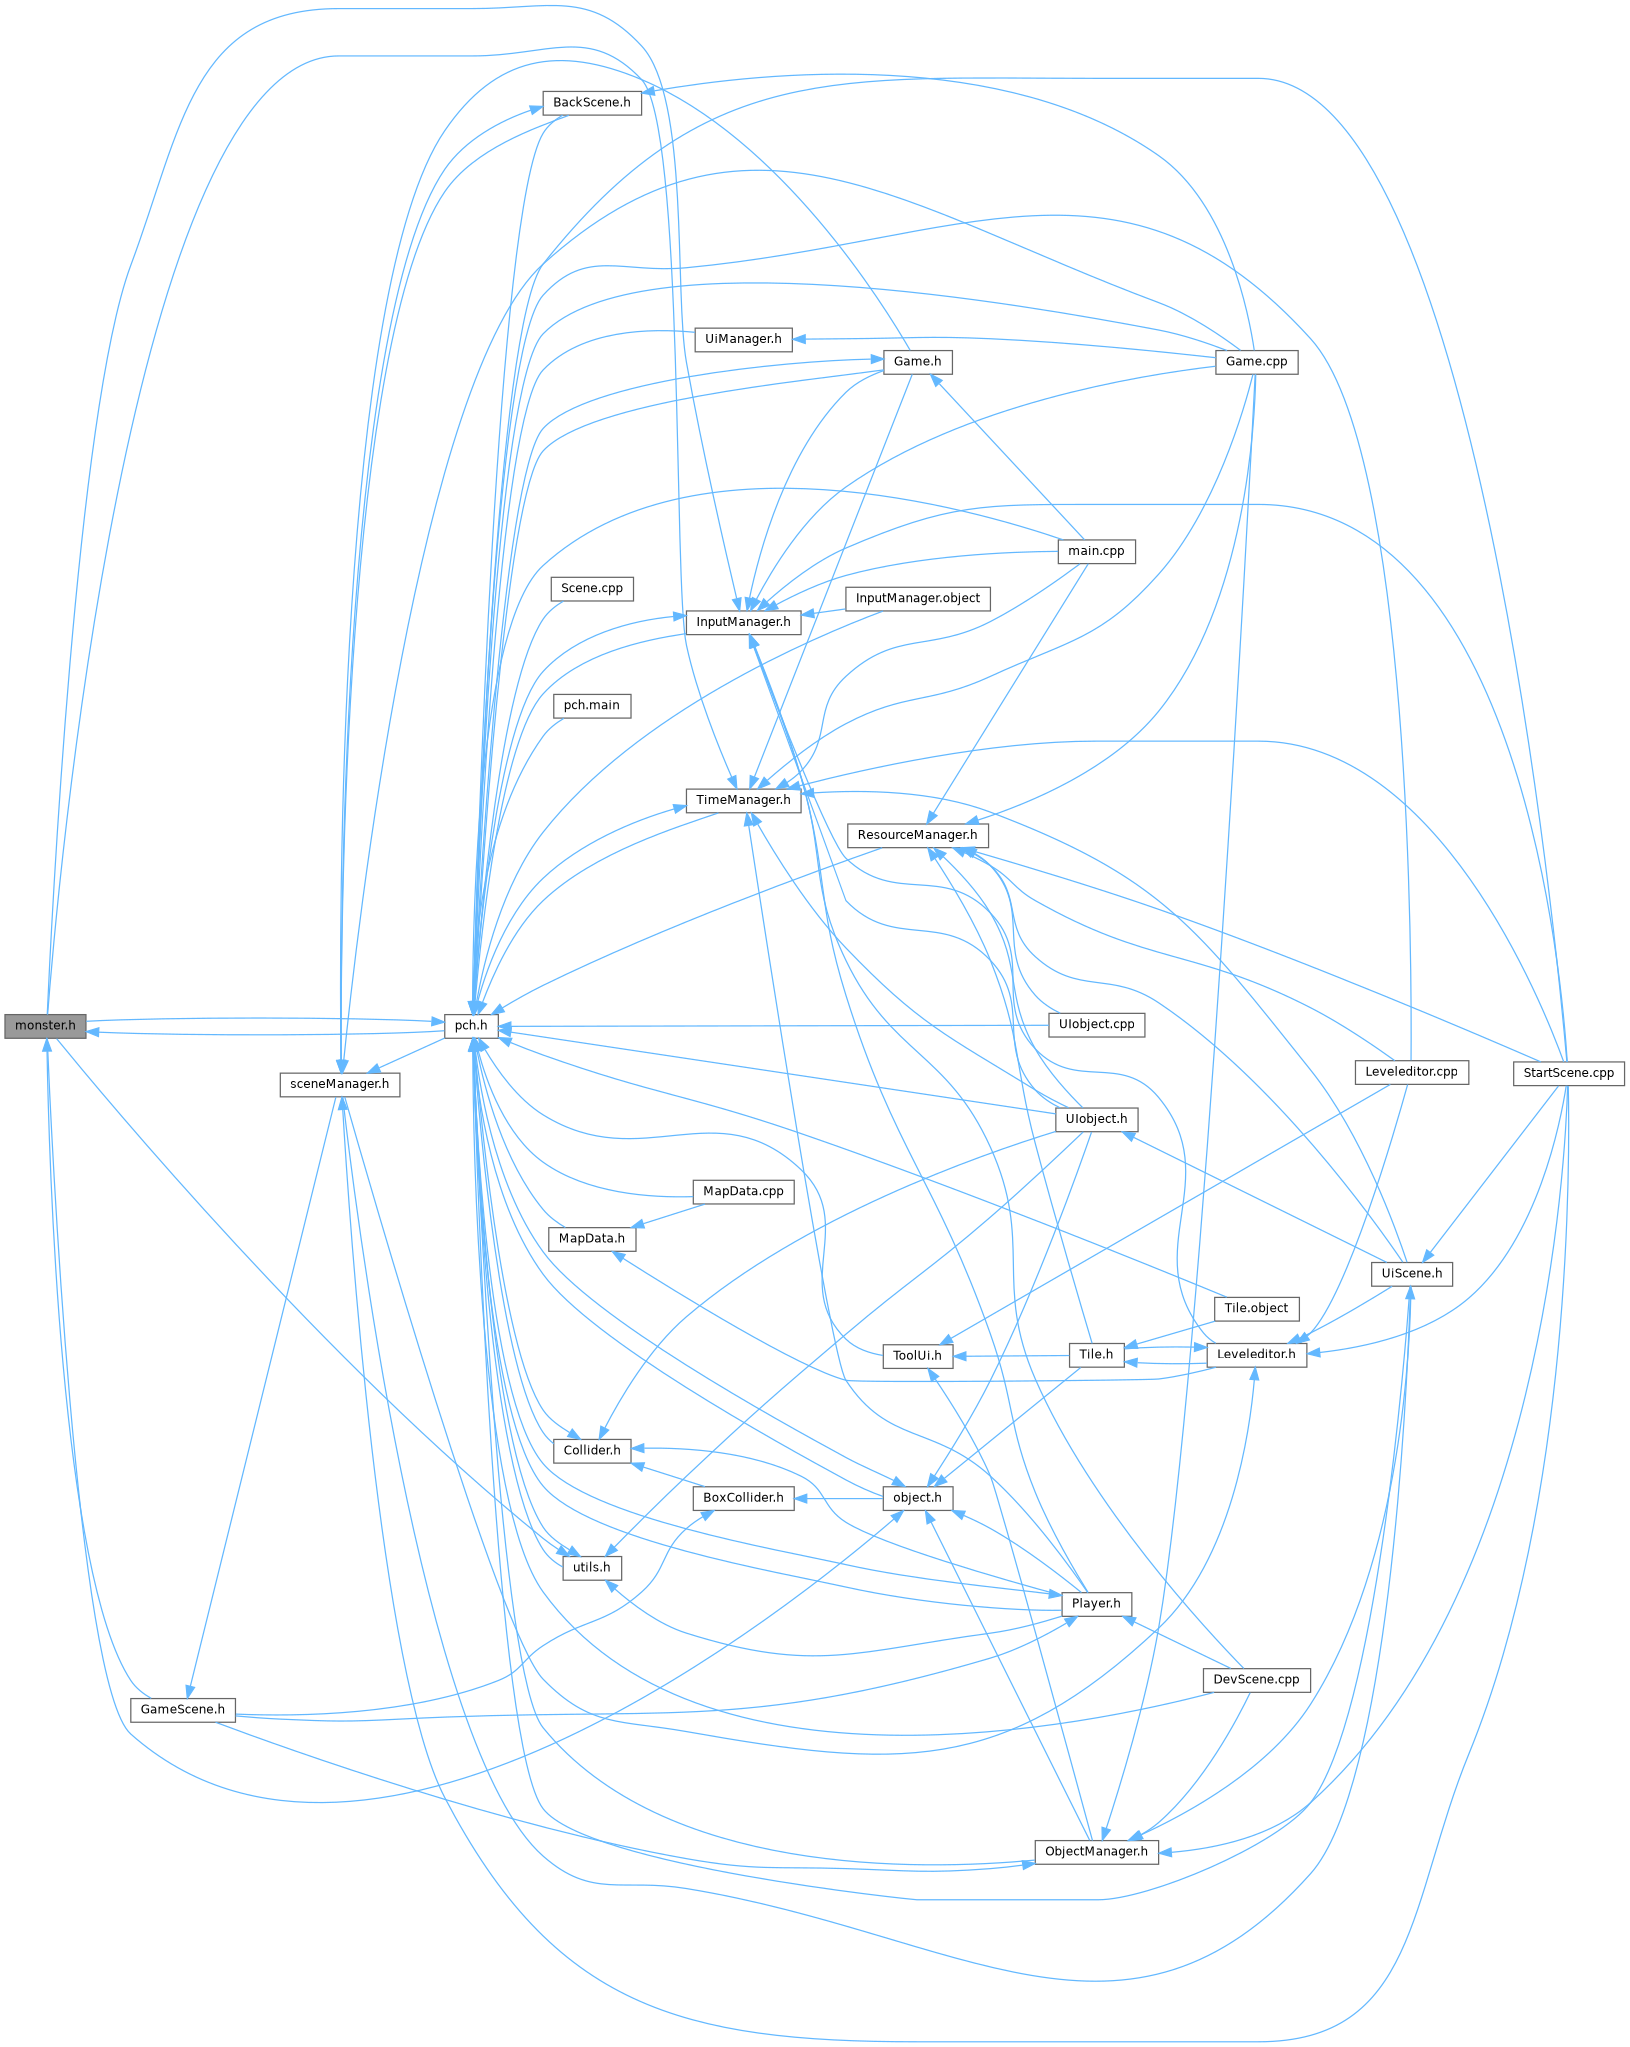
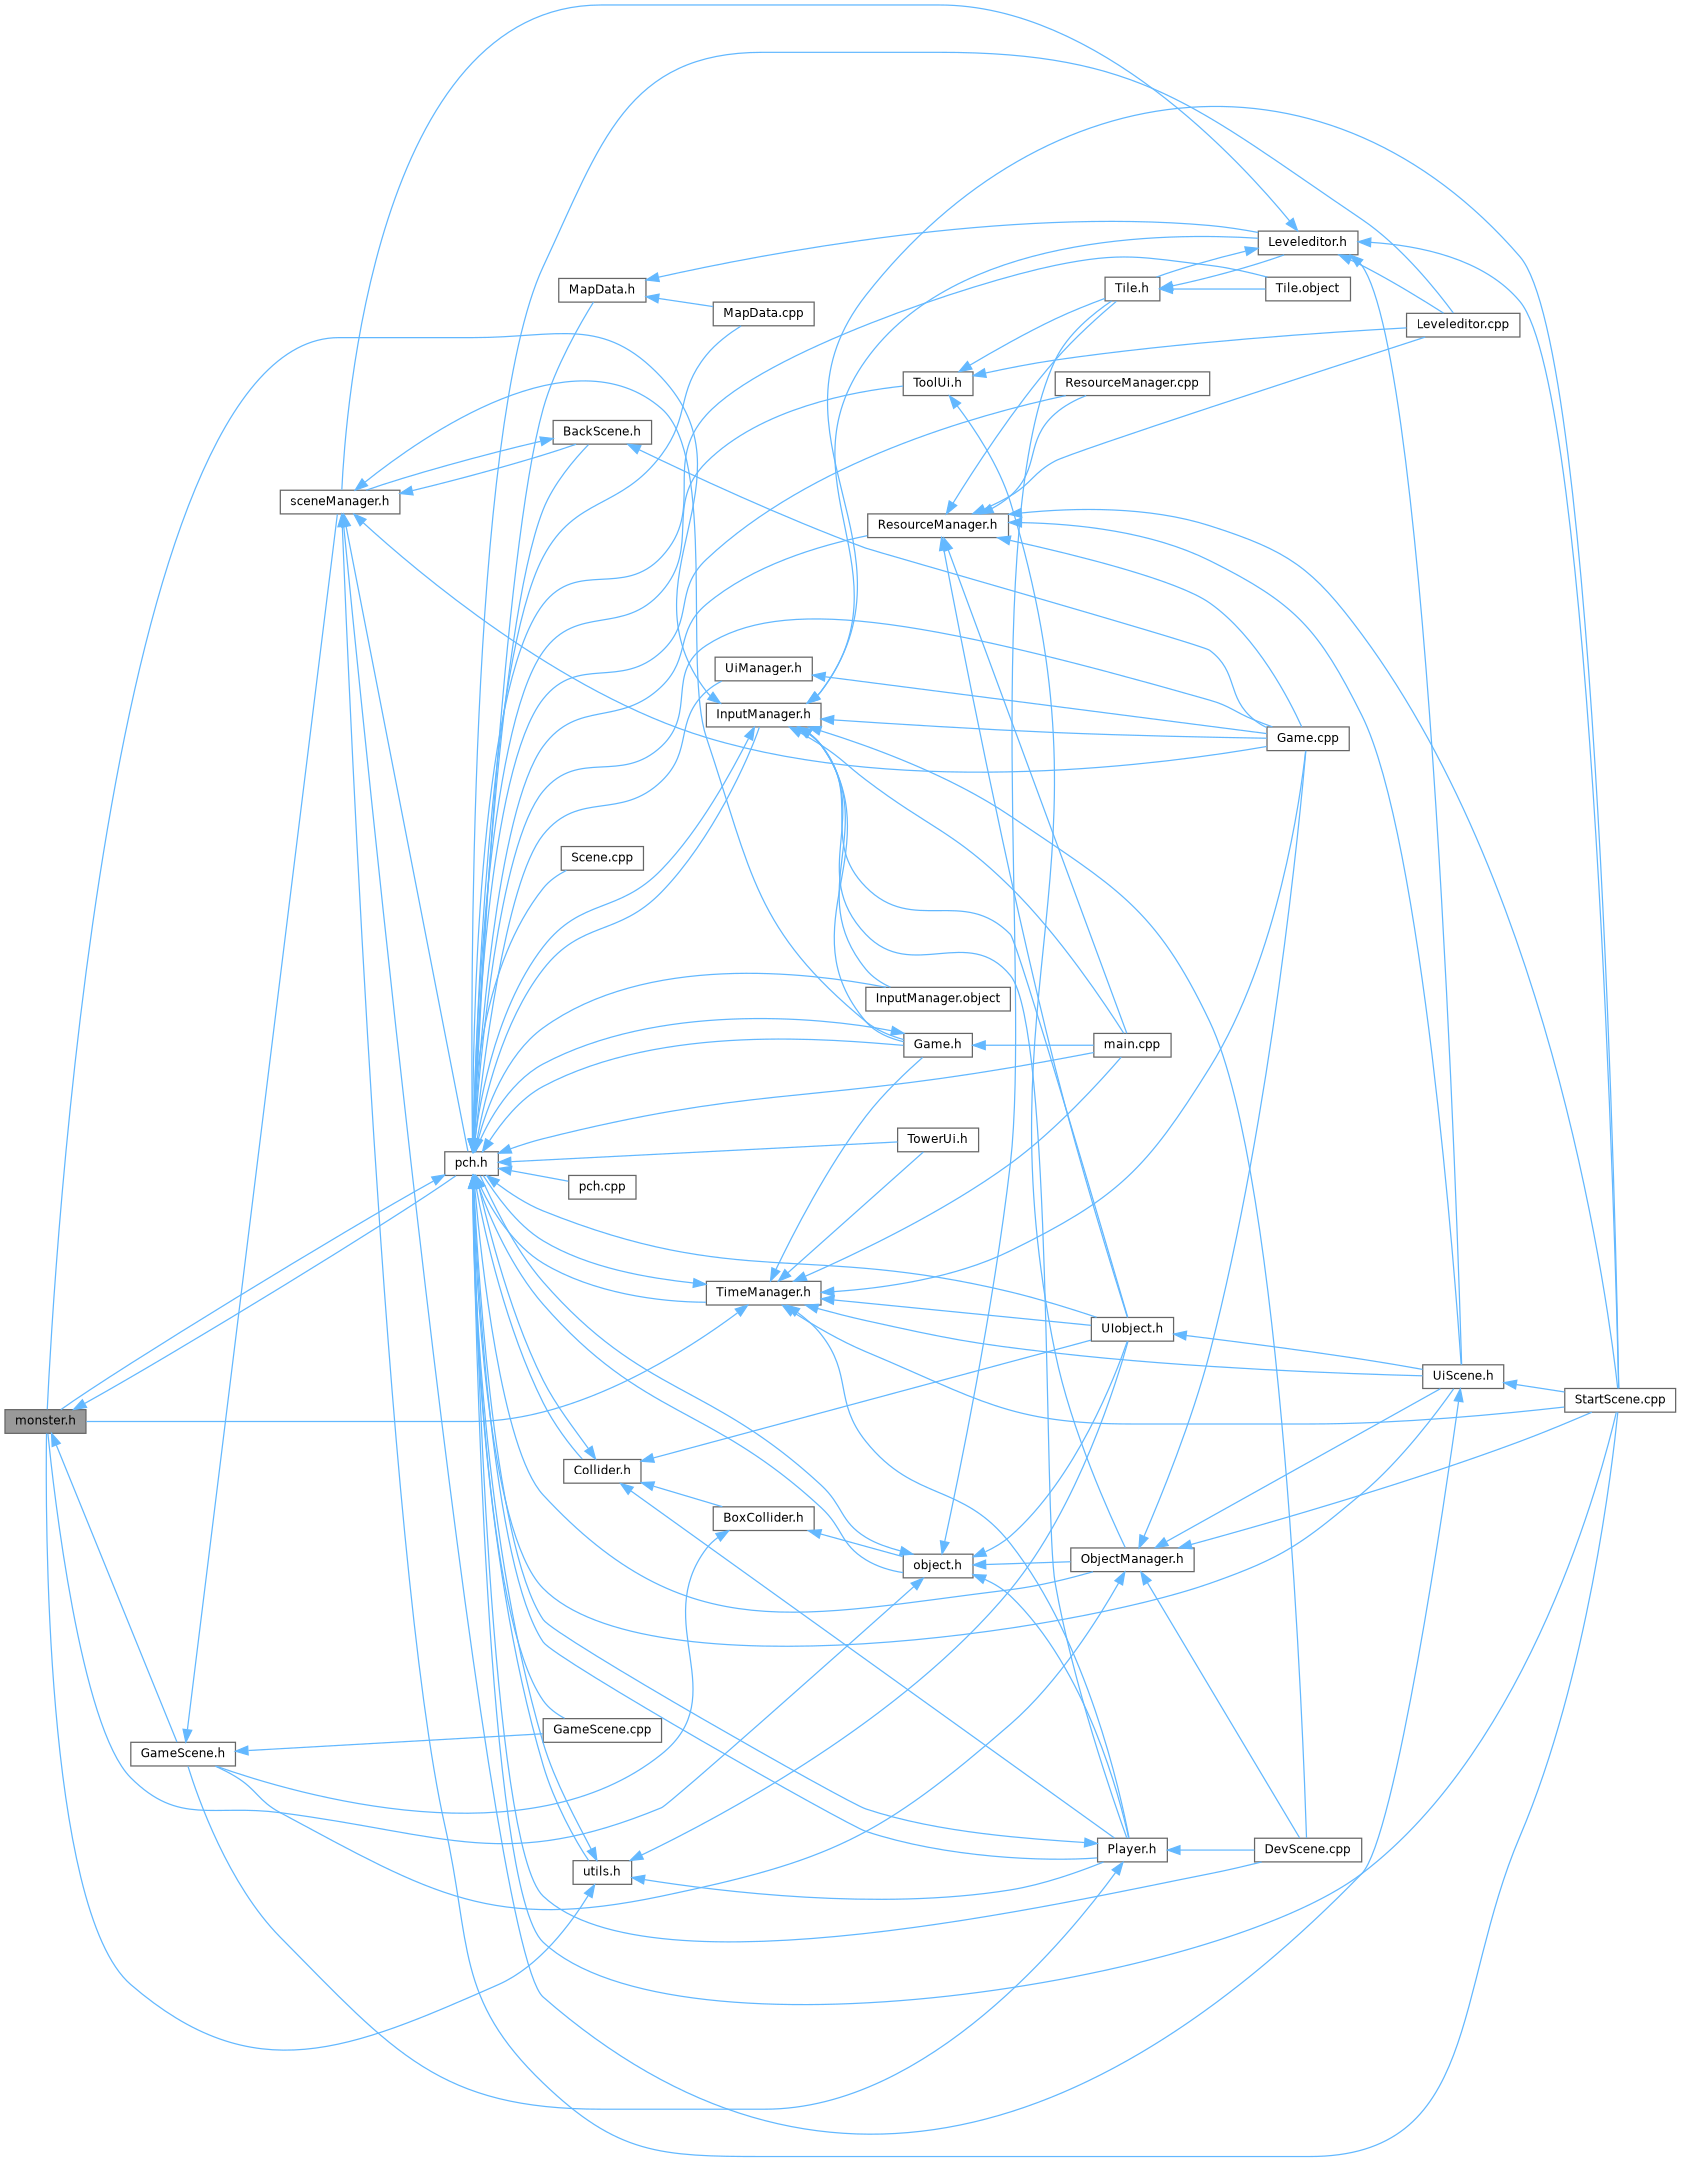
(592, 706) -> (602, 1187)
(1097, 1025) -> (1132, 384)
none -> (938, 1140)
none -> (602, 1730)
